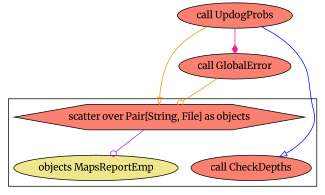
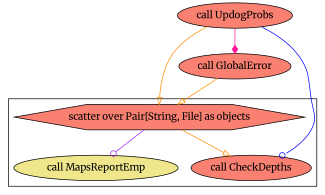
(309, 86) -> (309, 86)
(200, 90) -> (200, 90)
none -> (203, 141)
(96, 168) -> (96, 168)
